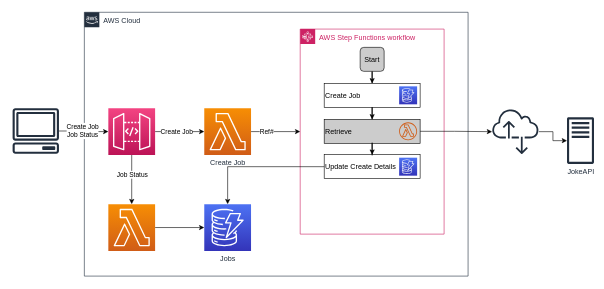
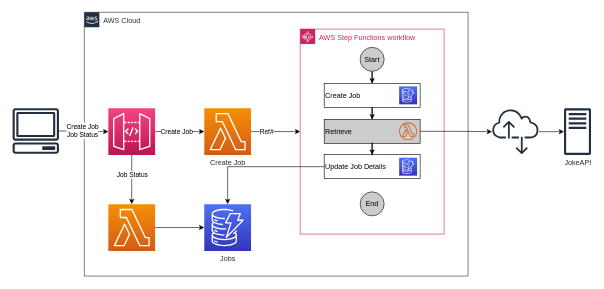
(372, 59) -> (372, 59)
(581, 141) -> (578, 132)
(364, 167) -> (358, 167)
none -> (372, 204)
